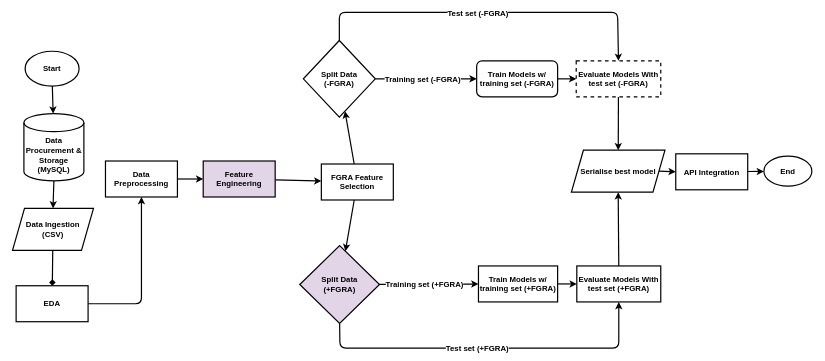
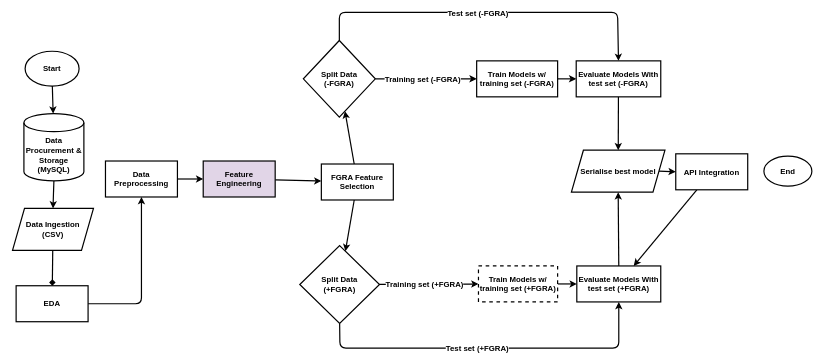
(517, 79) -> (517, 79)
(619, 79) -> (619, 79)
(753, 172) -> (667, 226)
(518, 284) -> (518, 284)
(340, 285) -> (340, 285)
